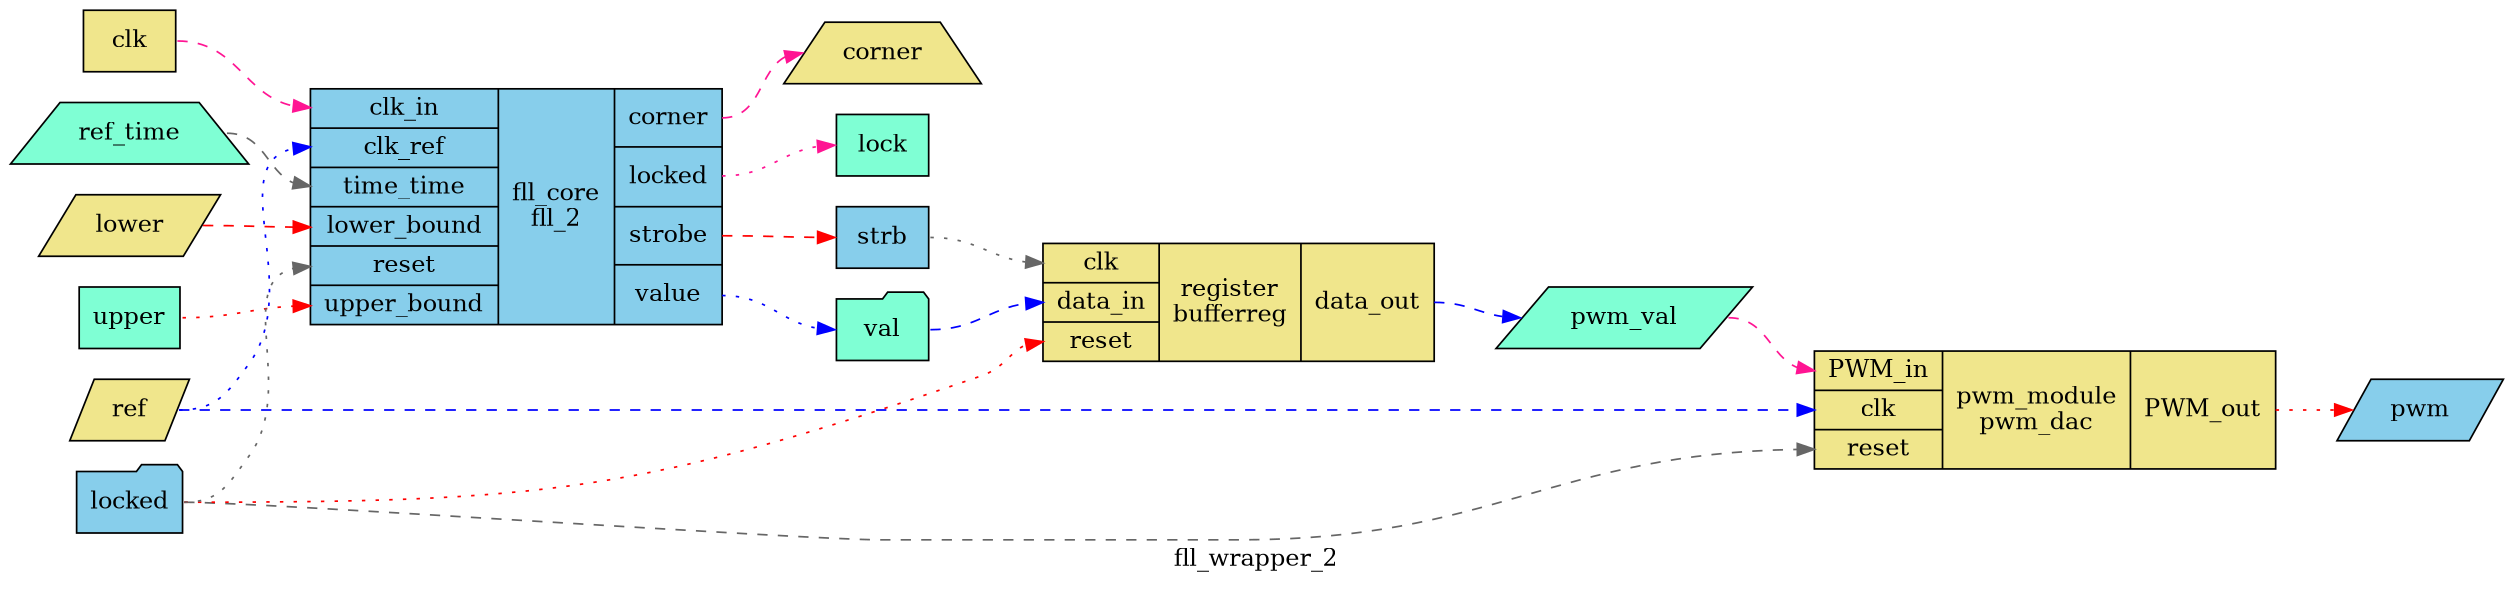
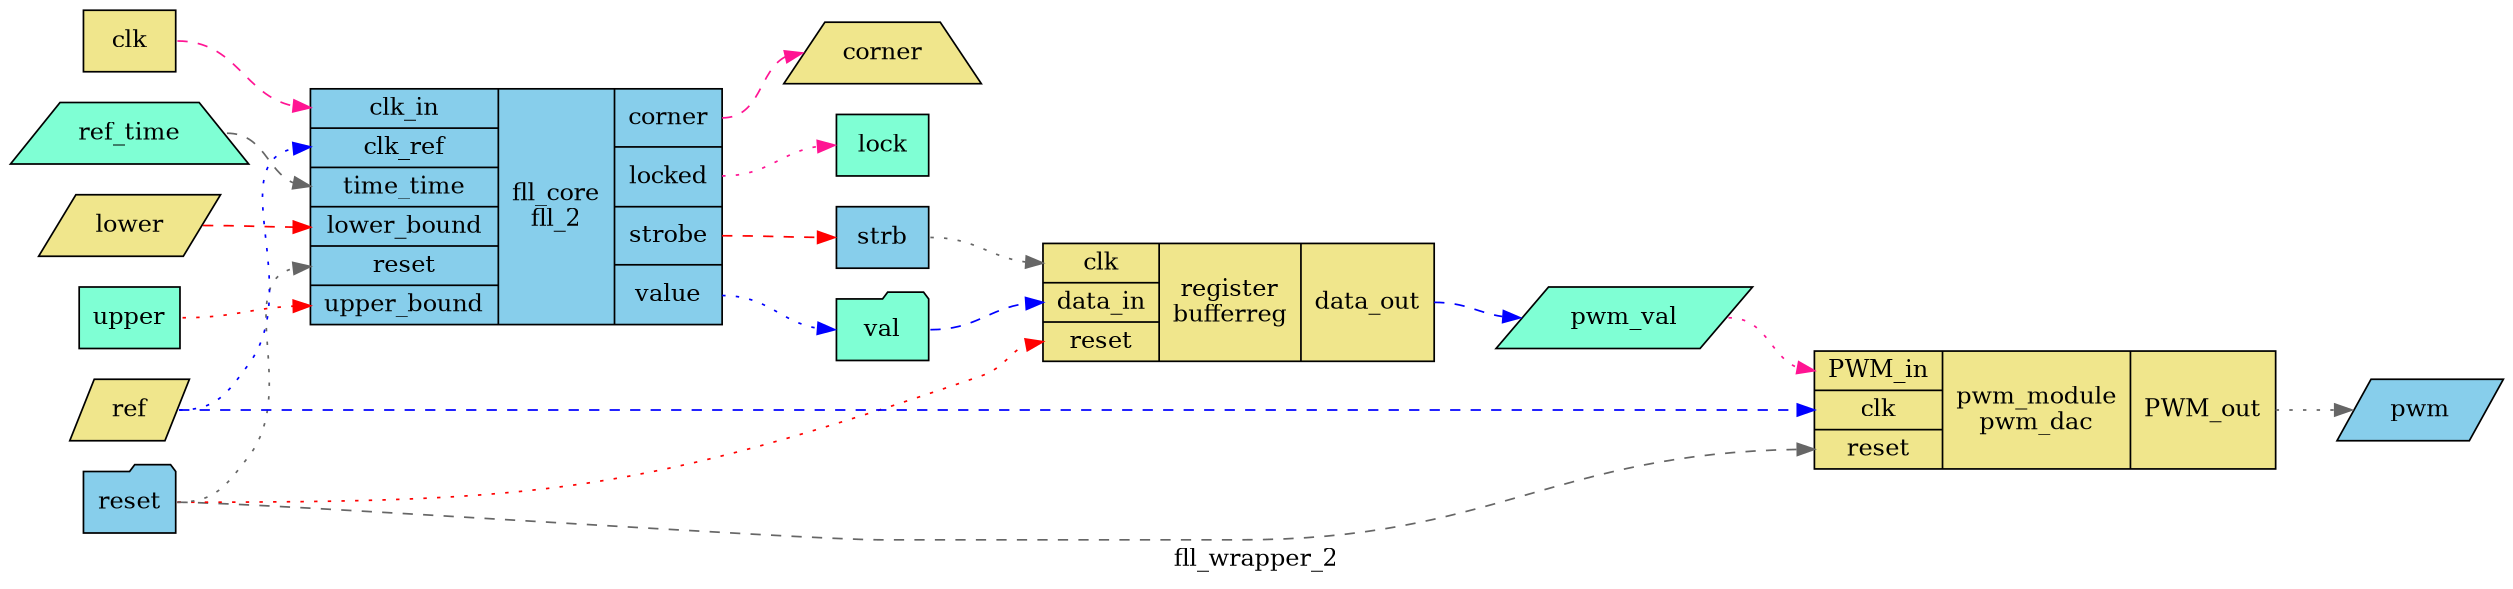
(1766, 337) -> (1766, 337)
(2305, 410) -> (2305, 410)
(130, 502) -> (130, 502)
